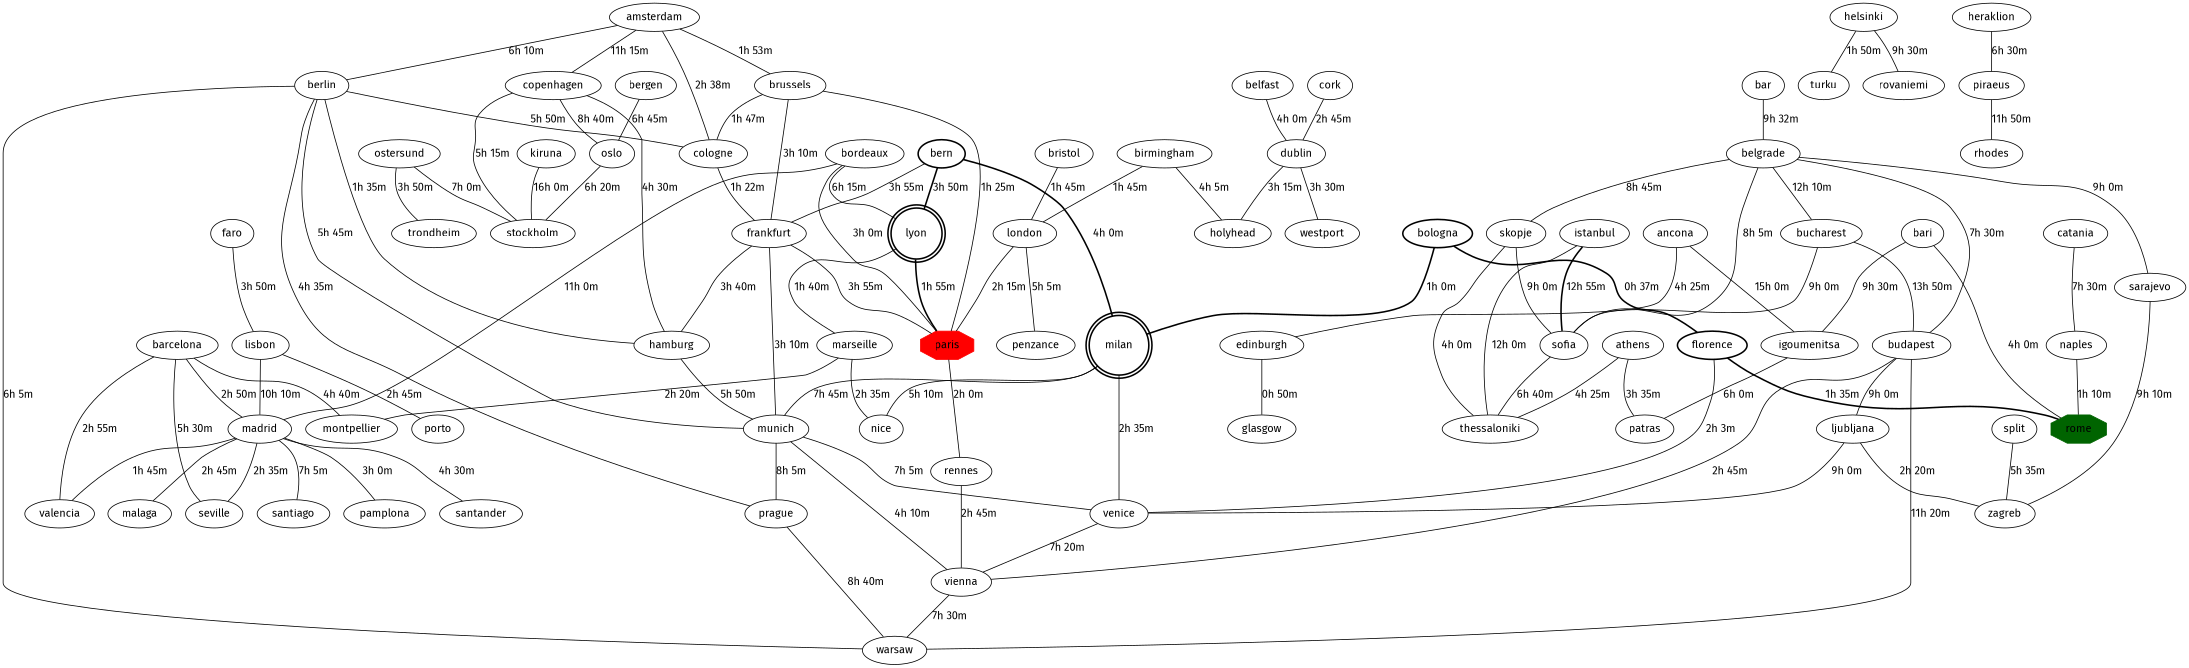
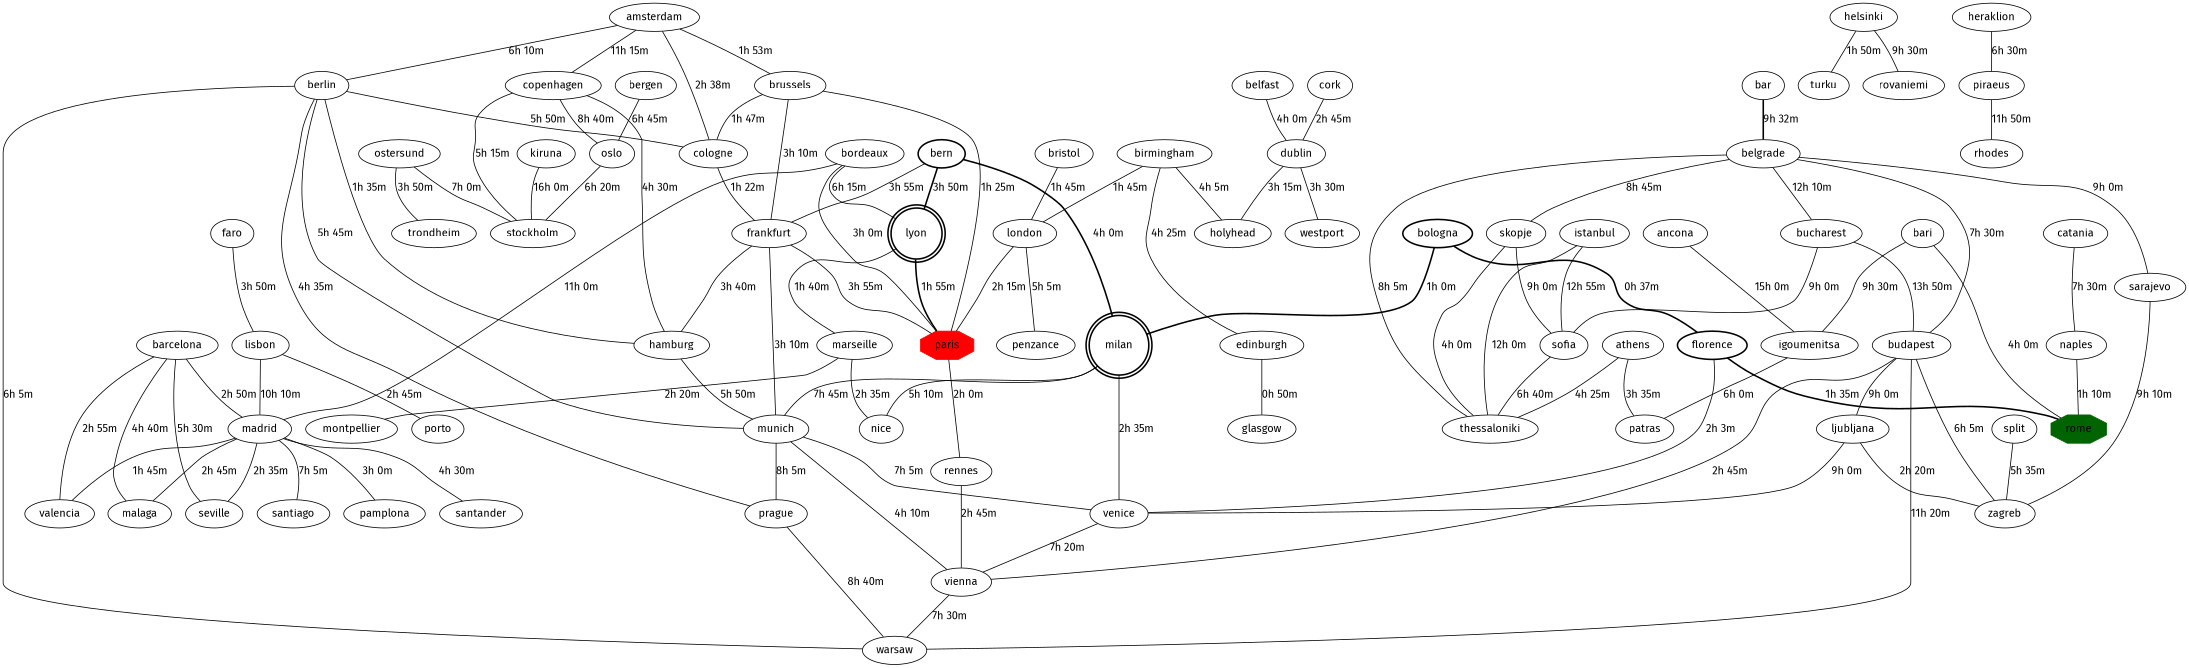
(1763, 120) -> (1763, 120)
(1563, 286) -> (1563, 286)
(1711, 303) -> (1434, 189)
(1506, 314) -> (1157, 269)
(269, 381) -> (126, 427)
none -> (1949, 434)
